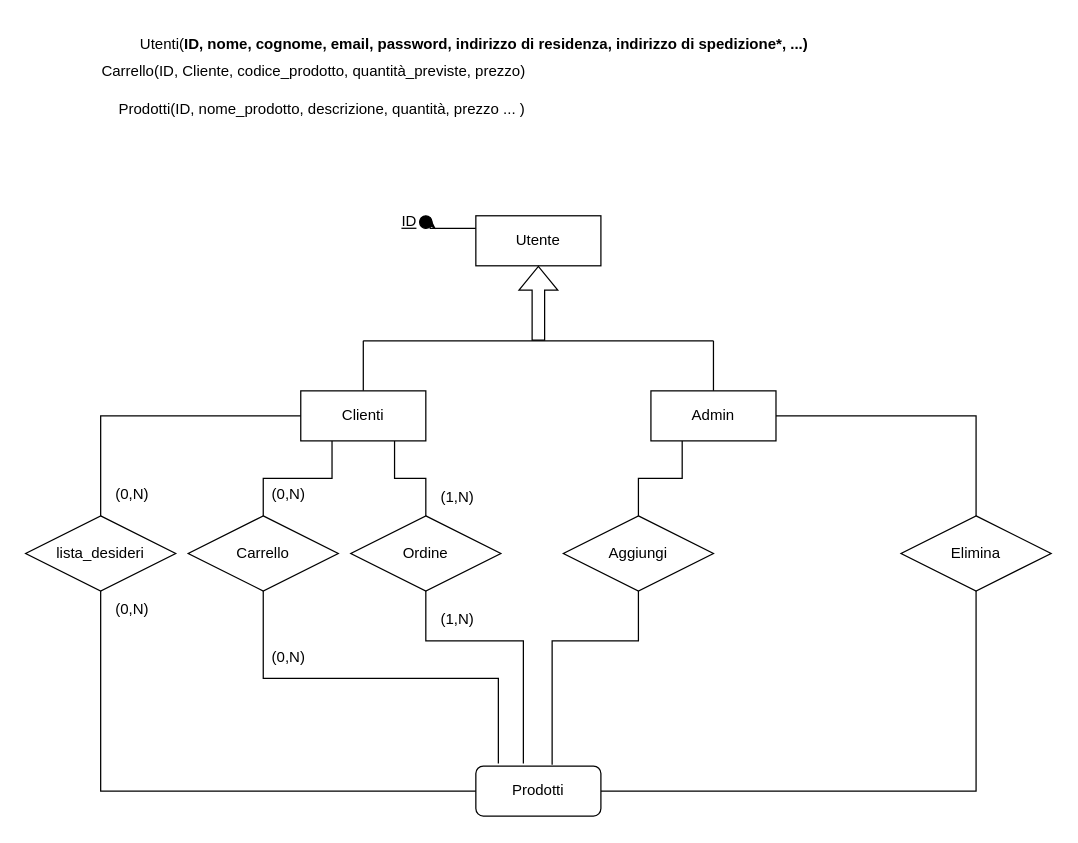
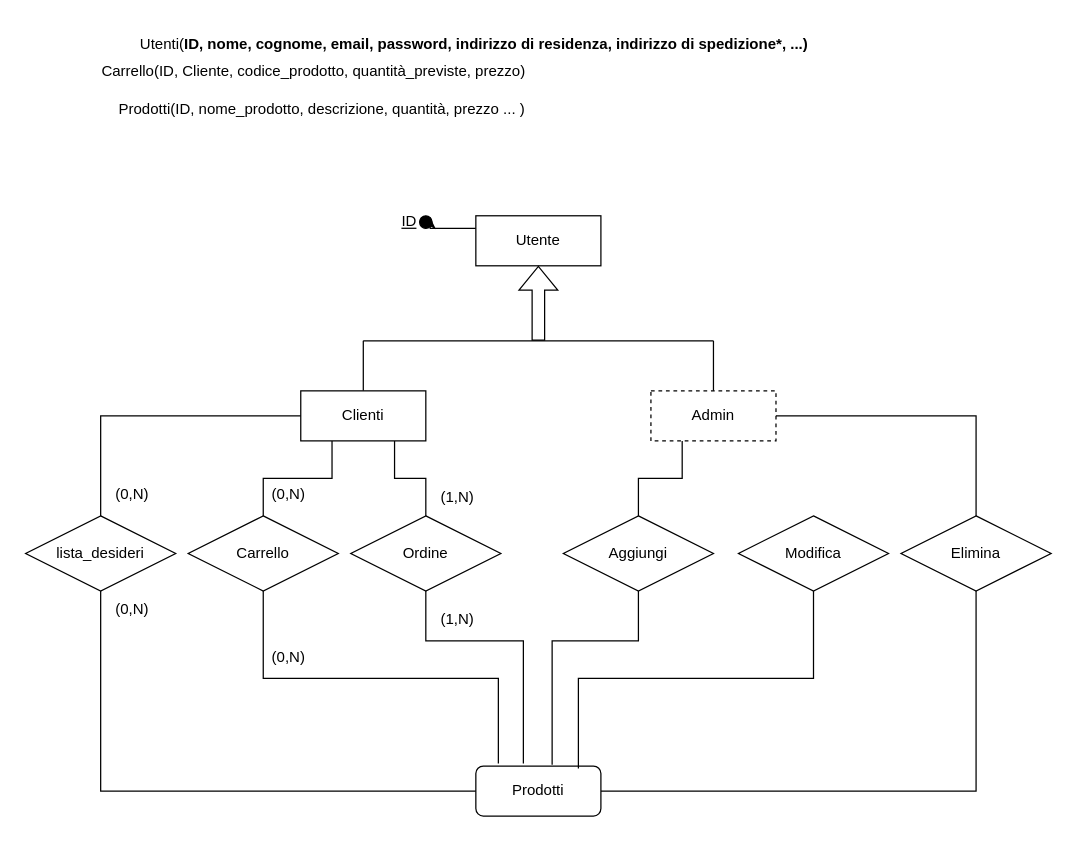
(713, 416) -> (713, 416)
none -> (813, 553)
none -> (694, 678)
